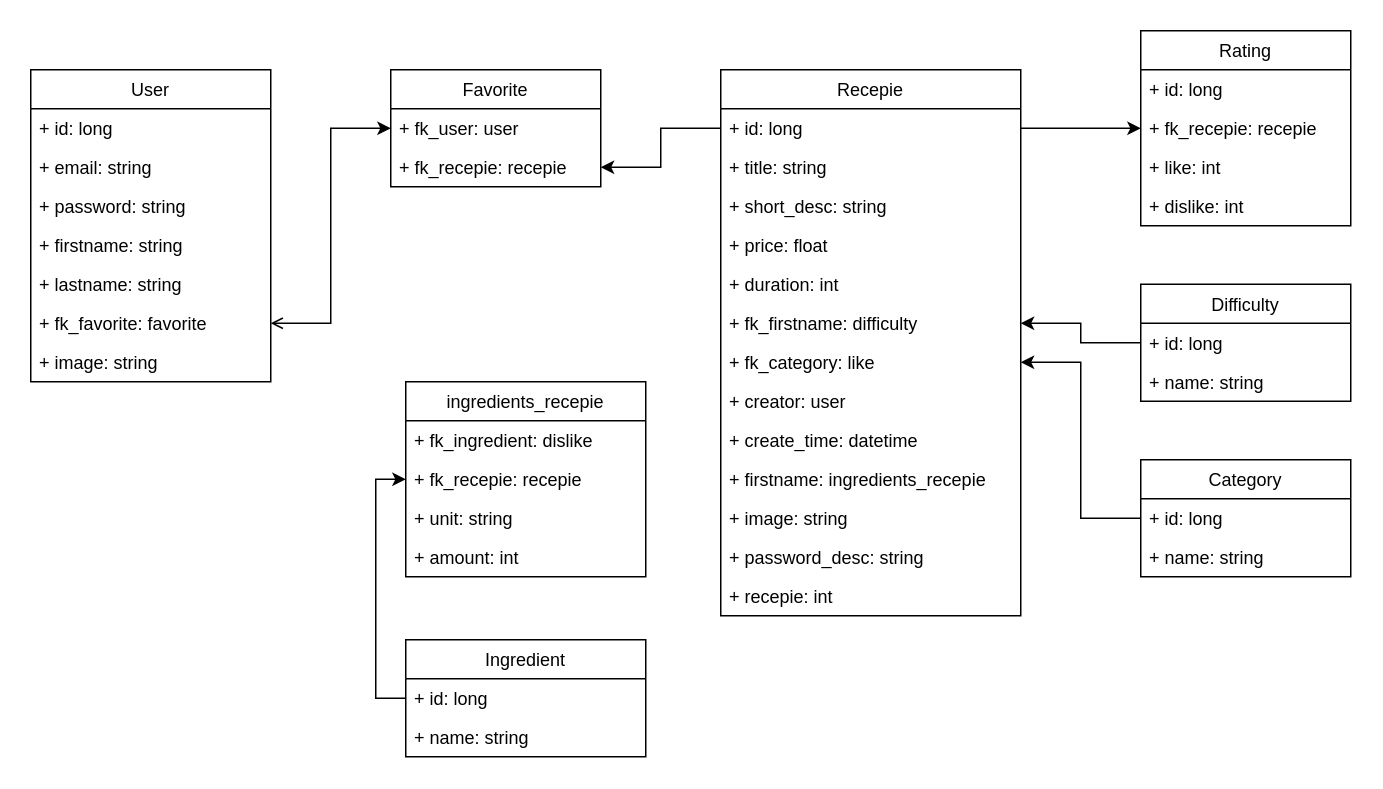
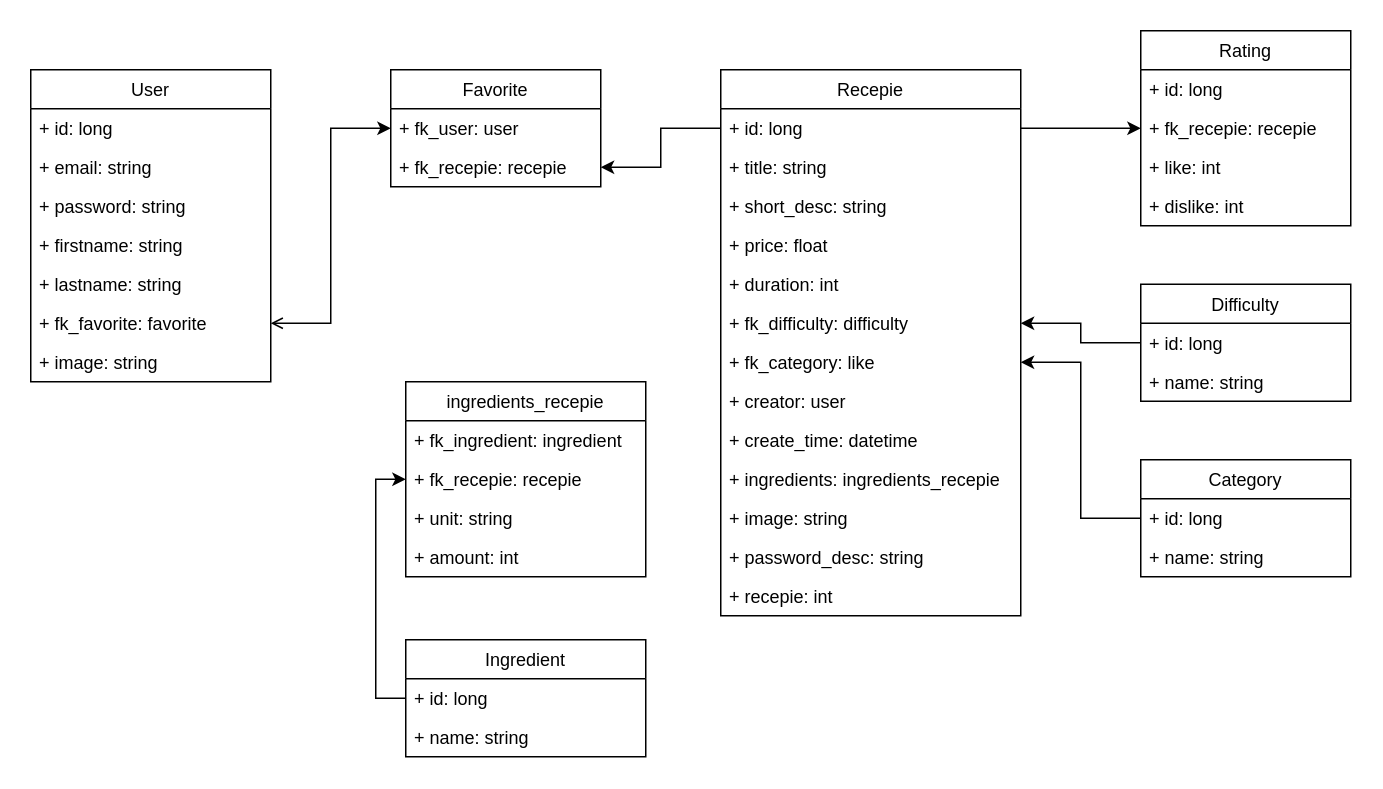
(844, 324) -> (844, 324)
(516, 441) -> (534, 441)
(874, 480) -> (882, 480)
